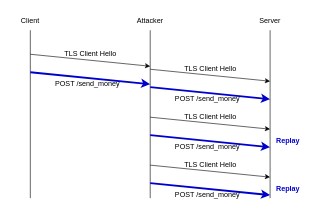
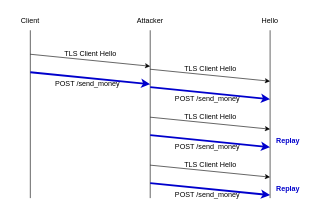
(270, 21) -> (270, 21)
